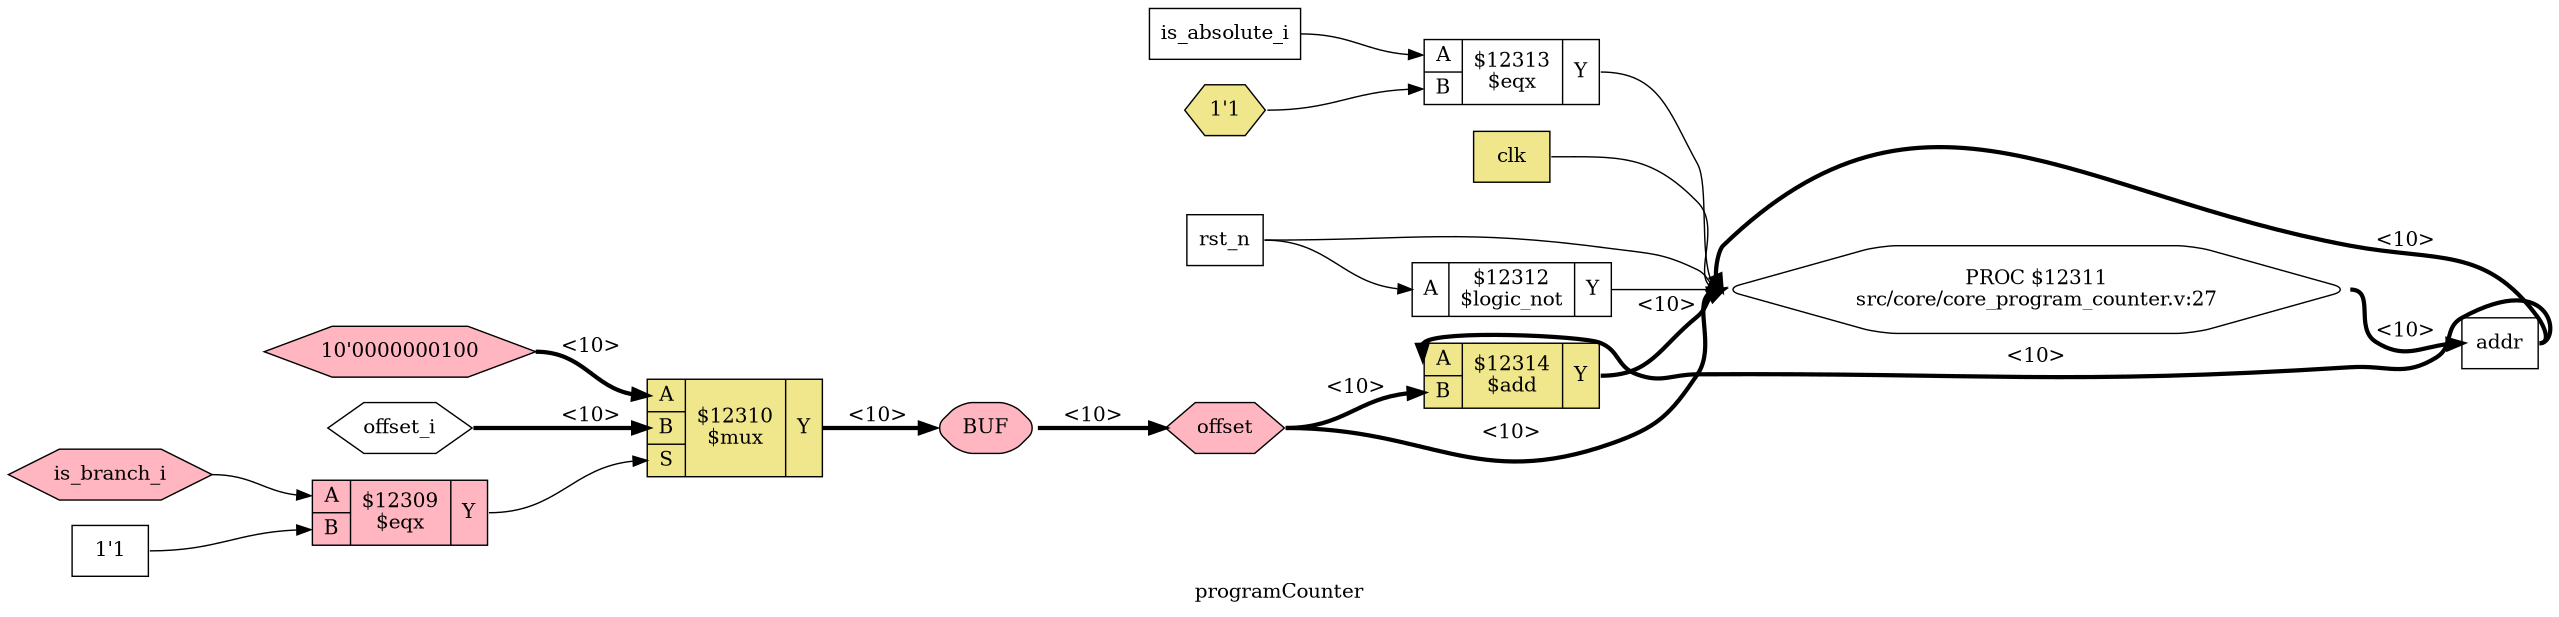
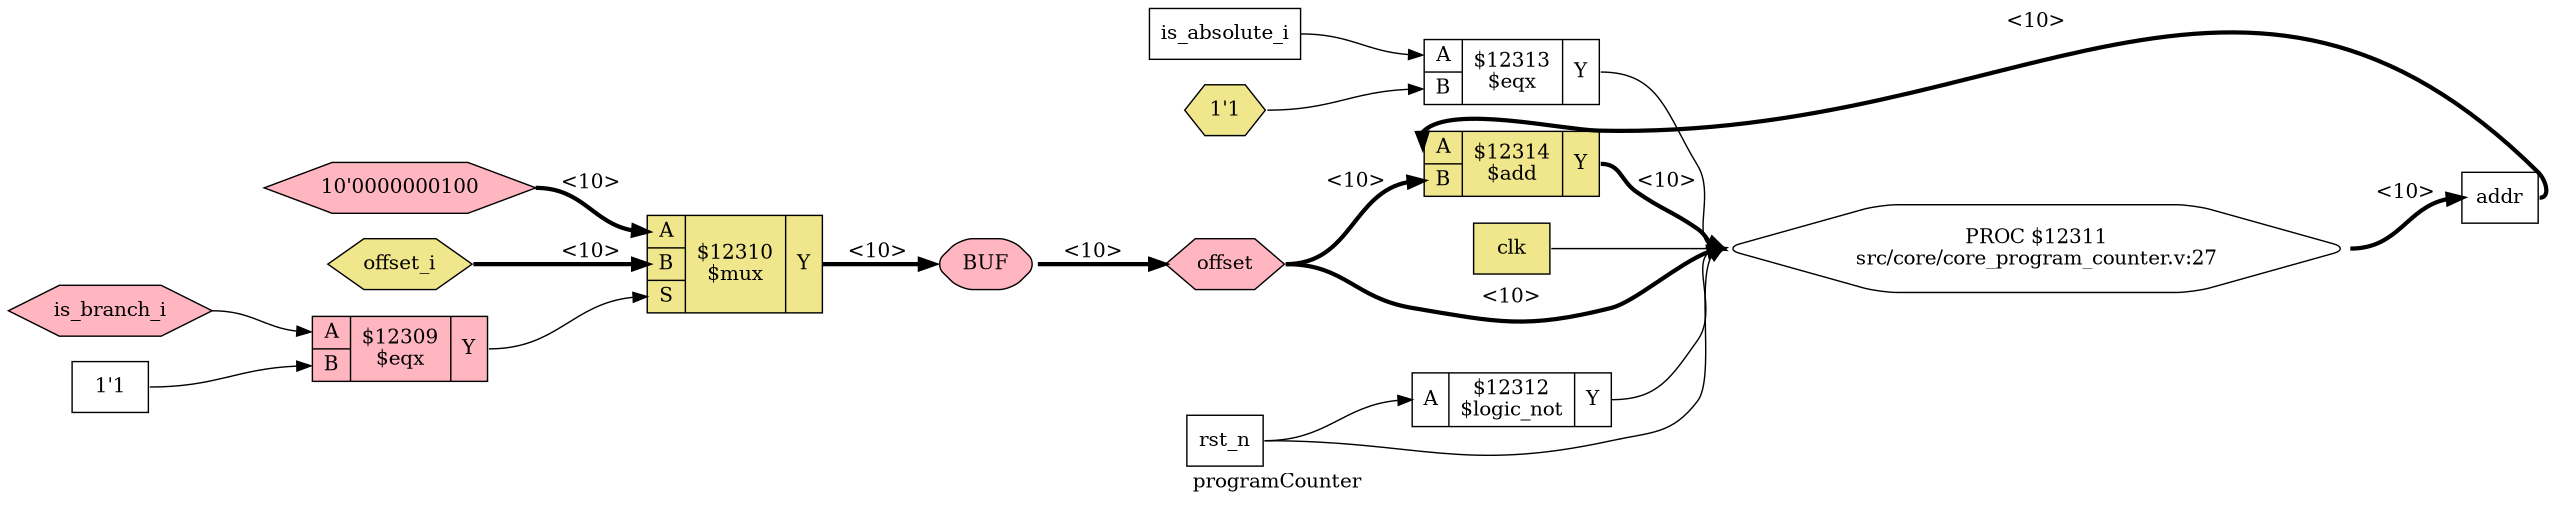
(2129, 186) -> none
(400, 428) -> (400, 264)
